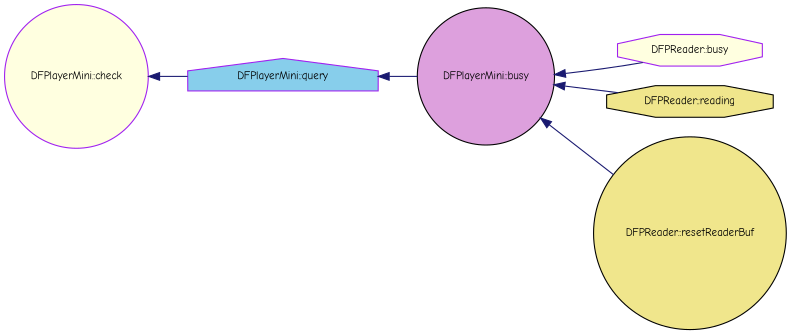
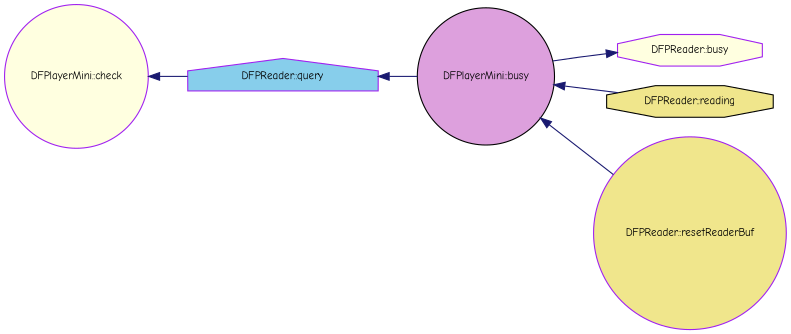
(604, 69) -> (579, 57)
(283, 76) -> (283, 76)
(690, 233) -> (690, 233)
